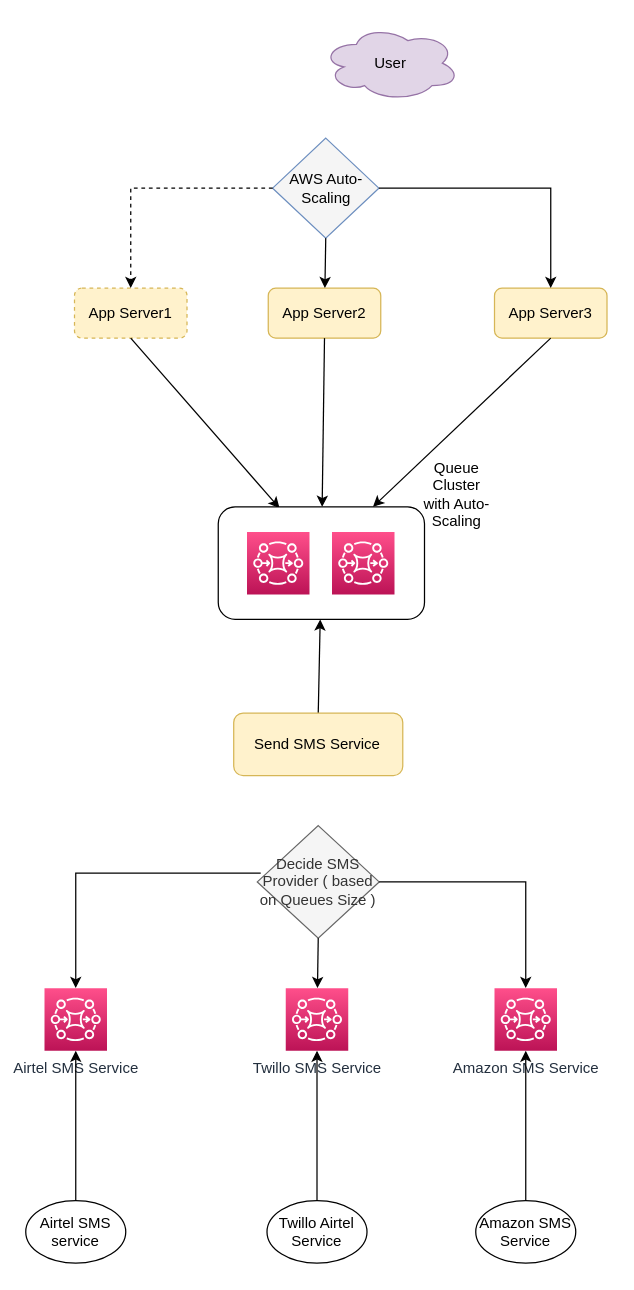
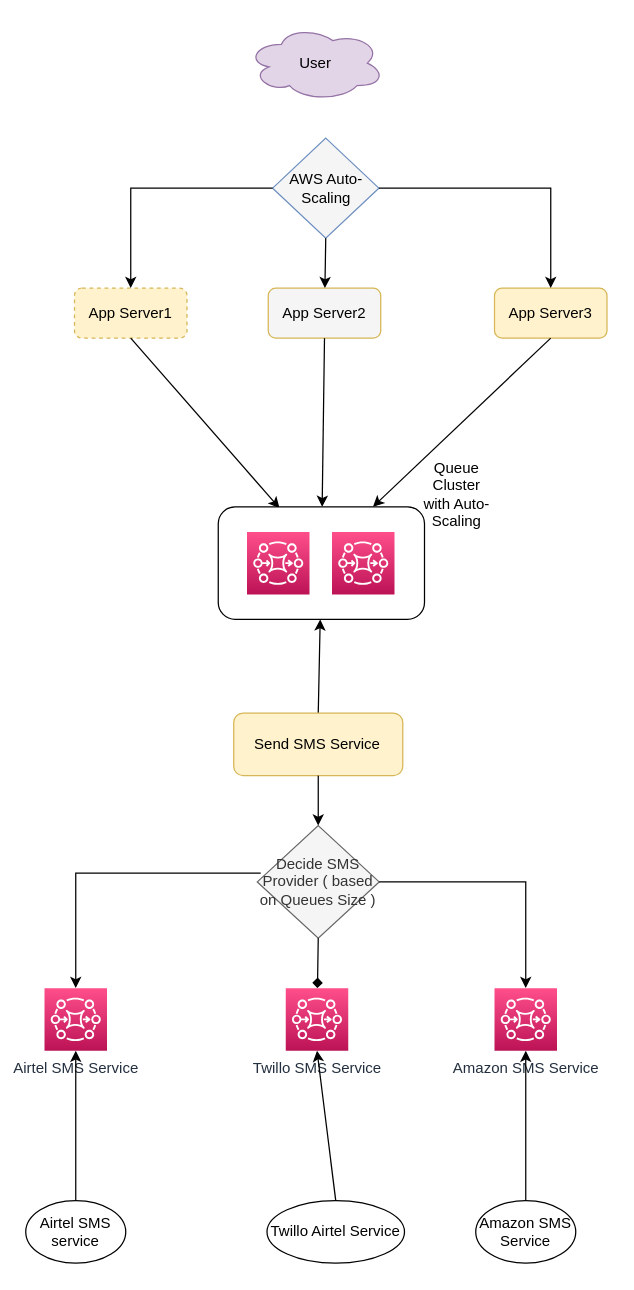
(391, 63) -> (316, 63)
(155, 188) -> (155, 188)
(324, 313) -> (324, 313)
none -> (318, 797)
(318, 978) -> (318, 977)
(317, 1232) -> (336, 1232)
